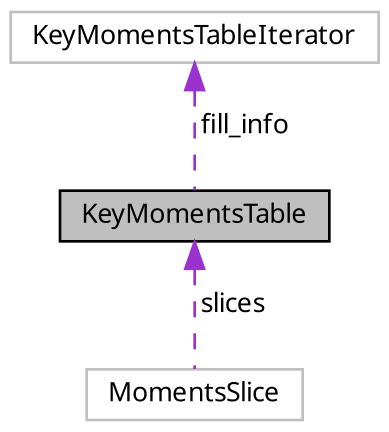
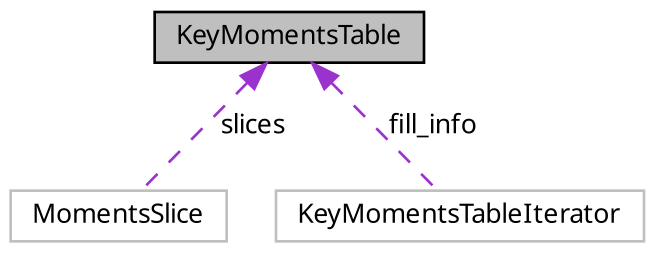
(195, 140) -> (384, 137)
